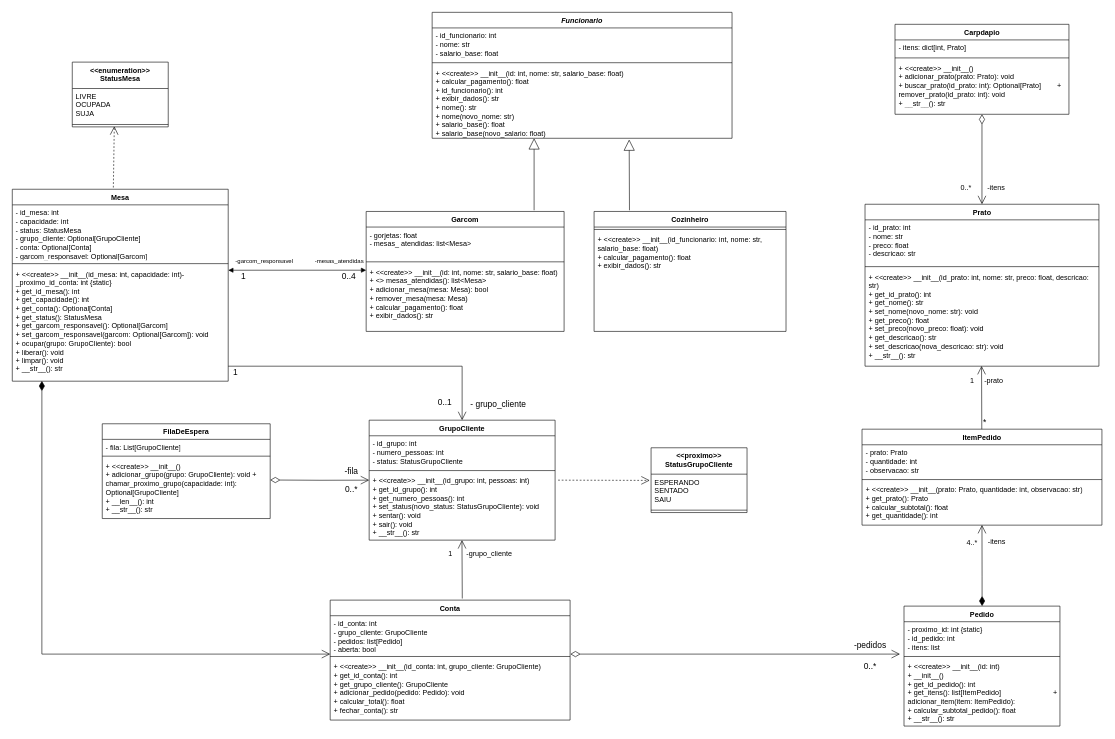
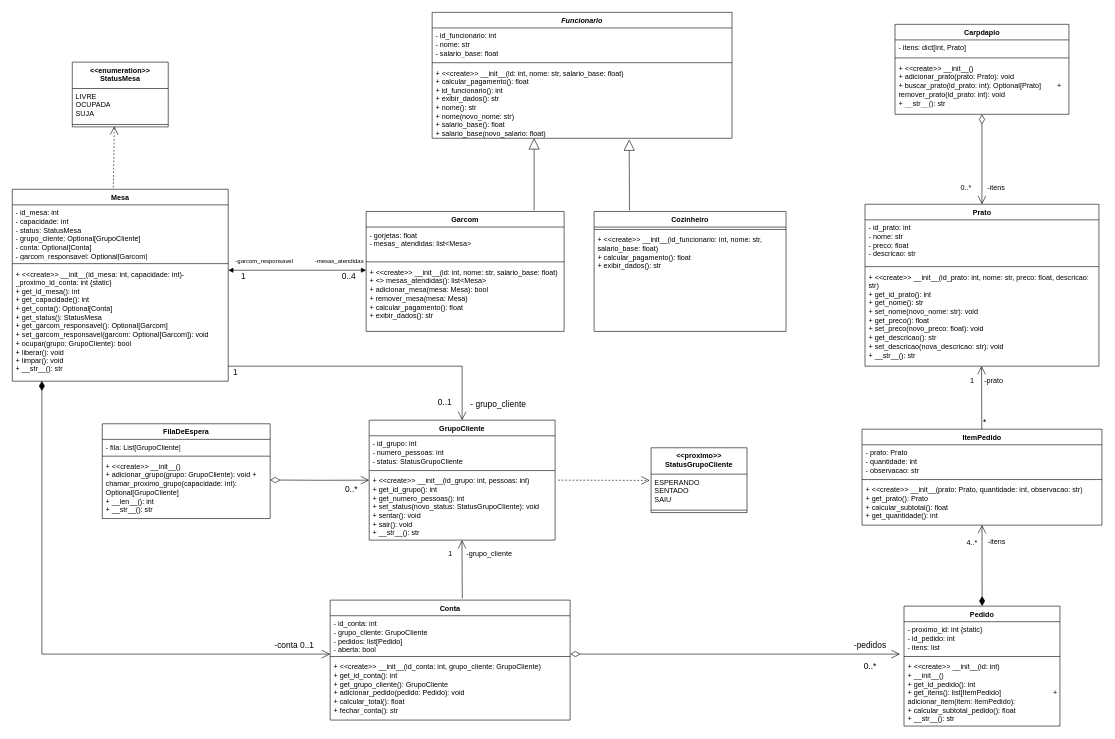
(351, 471) -> none
none -> (294, 645)
